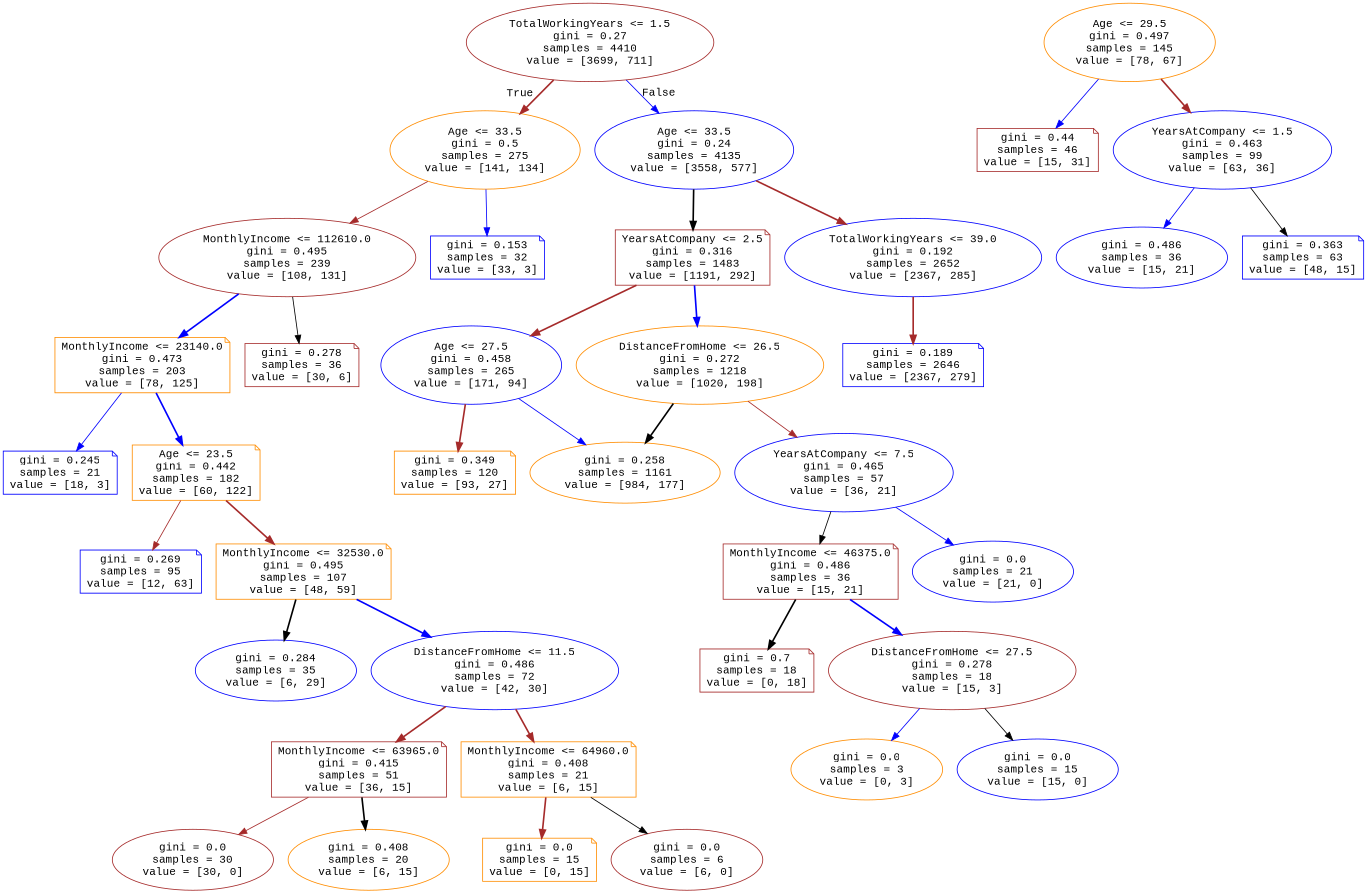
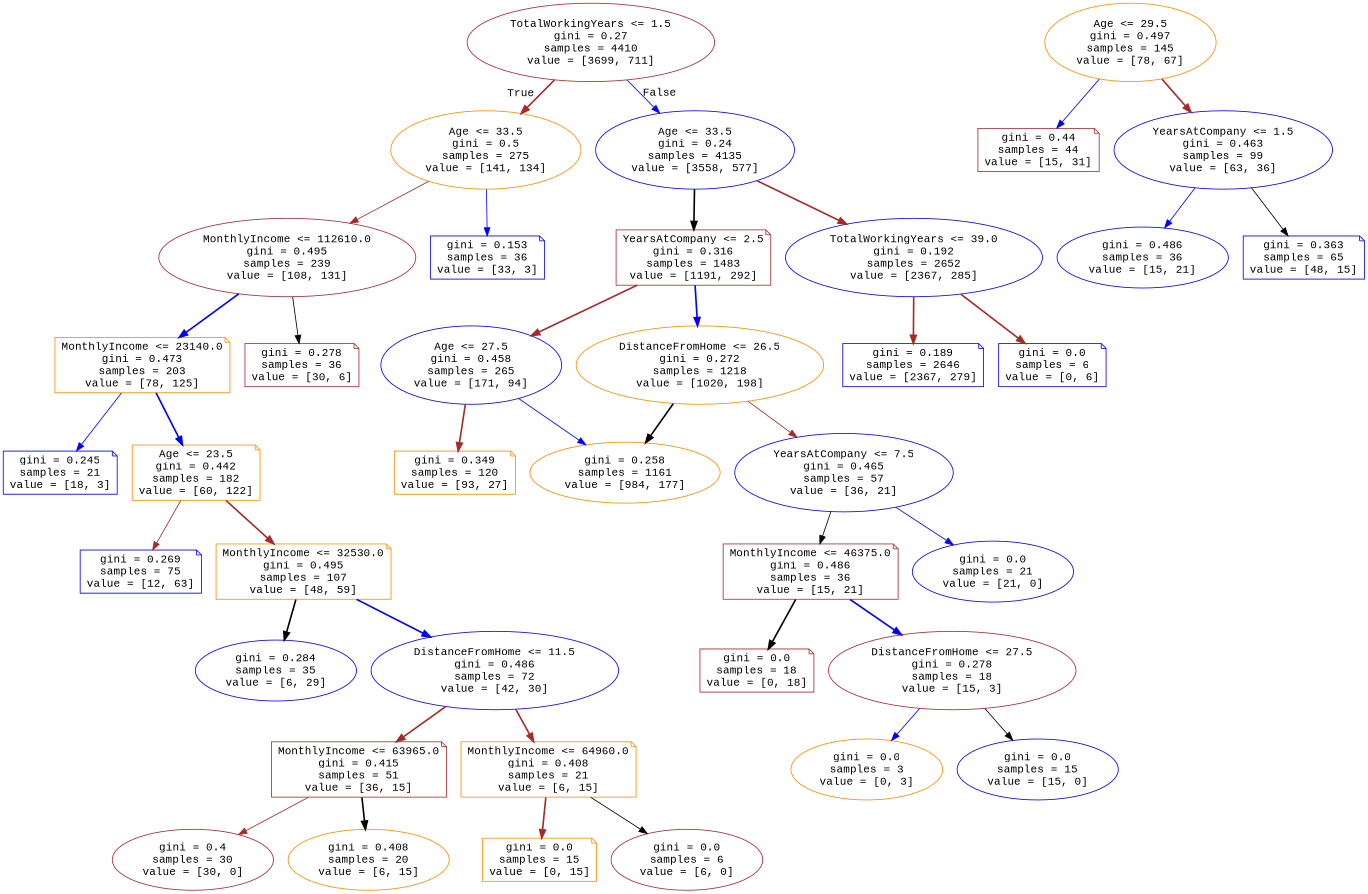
(1038, 150) -> (1039, 150)
(488, 258) -> (488, 258)
(1303, 258) -> (1304, 258)
none -> (1052, 365)
(141, 572) -> (141, 572)
(757, 671) -> (757, 671)
(193, 860) -> (193, 860)
